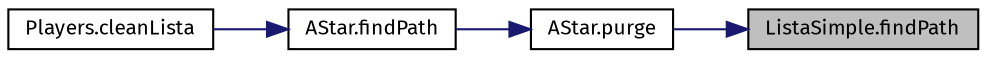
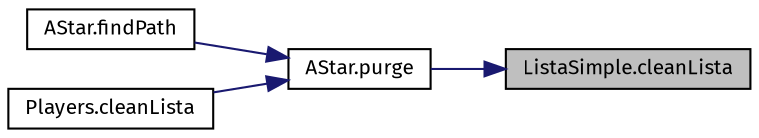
(240, 29) -> (240, 88)
(863, 29) -> (628, 69)
